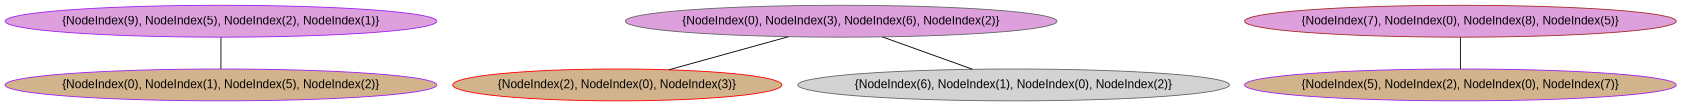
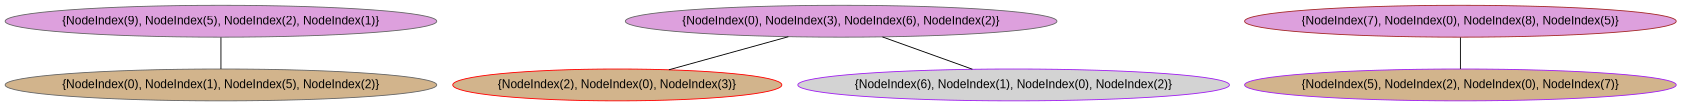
(221, 21) -> (221, 21)
(221, 85) -> (221, 85)
(1014, 85) -> (1014, 85)
